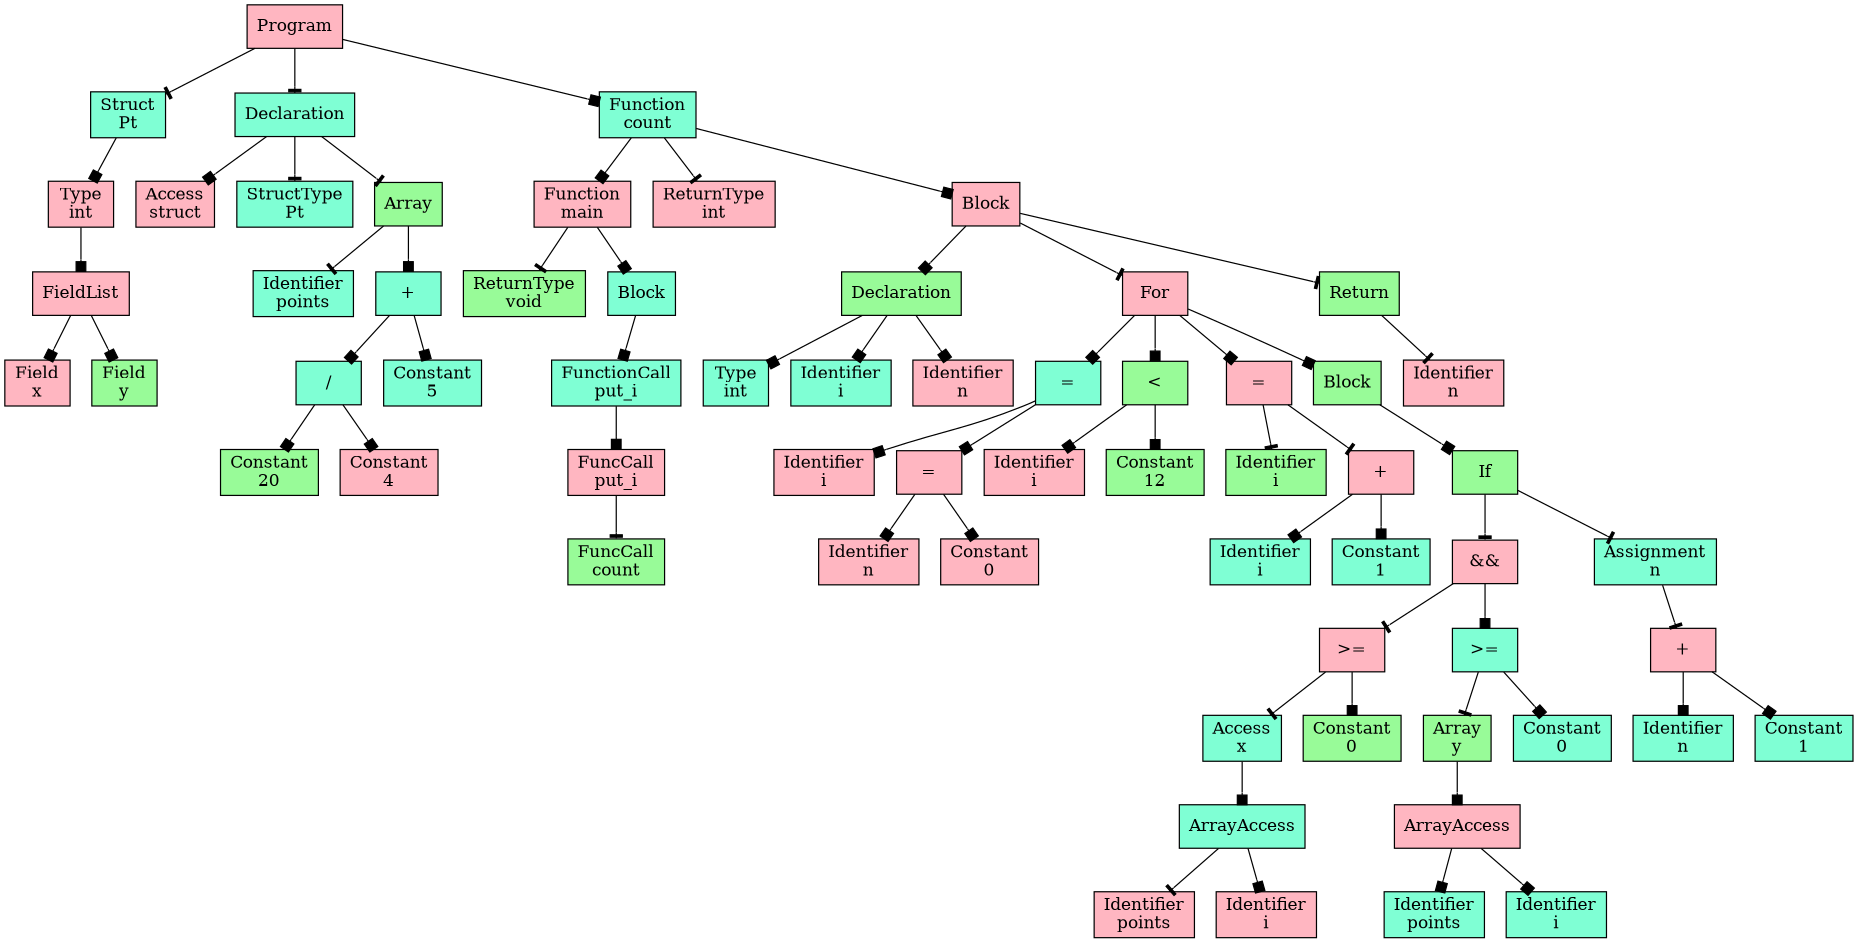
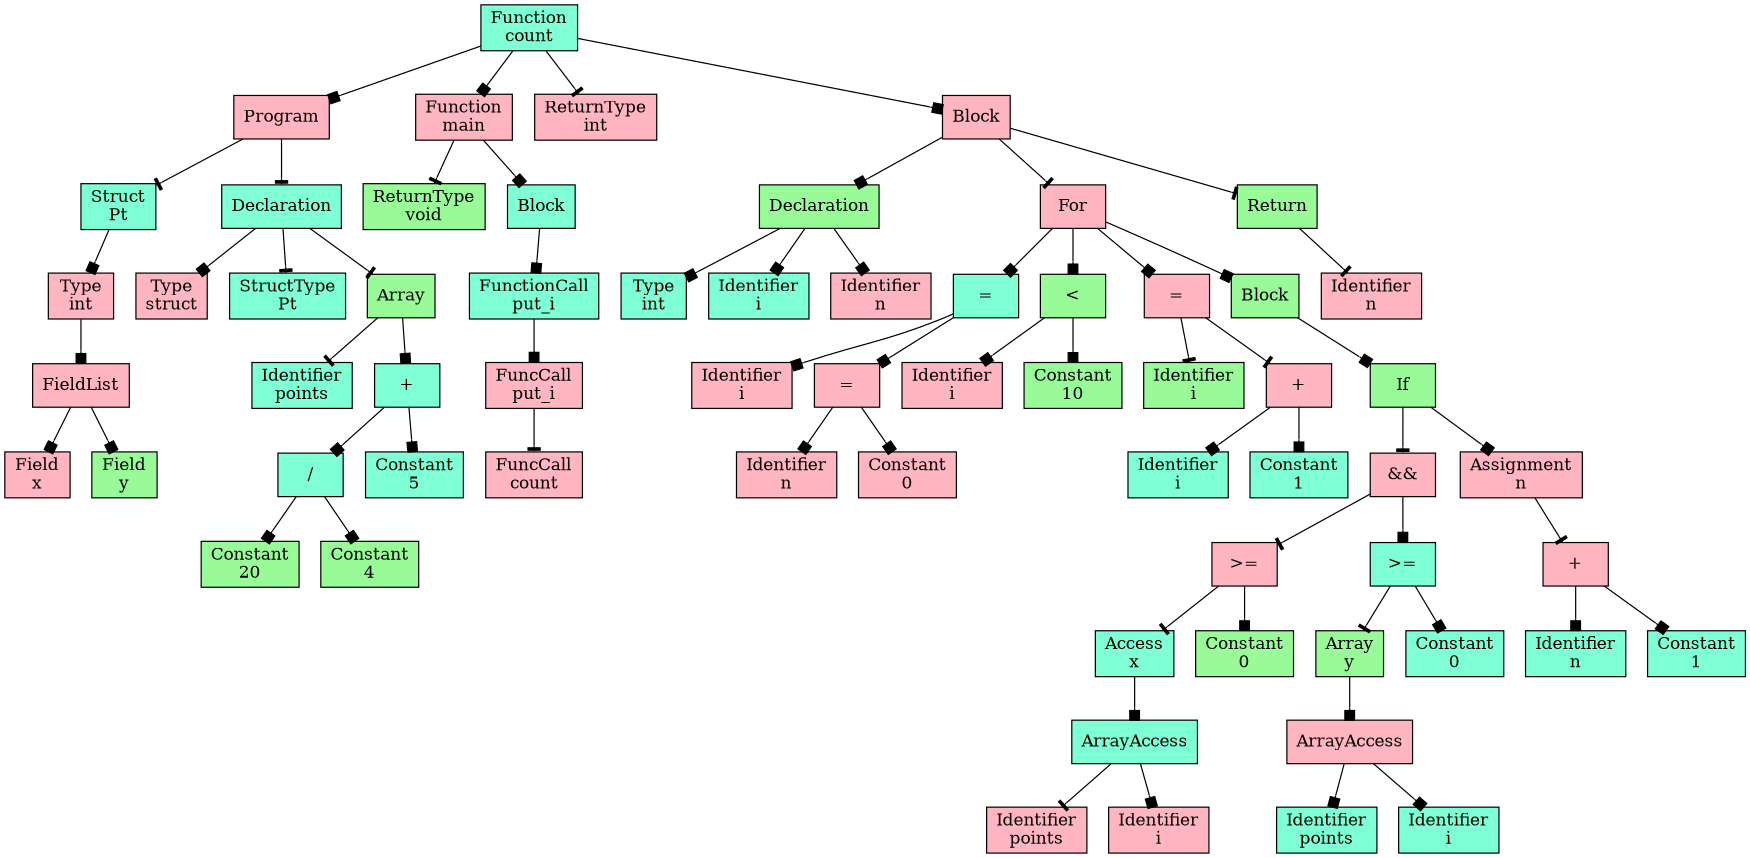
(465, 69) -> (411, 71)
(175, 204) -> (172, 296)
(389, 472) -> (370, 564)
(1155, 472) -> (1073, 385)
(1562, 513) -> (1456, 426)
(616, 562) -> (534, 475)
(1655, 562) -> (1521, 475)
